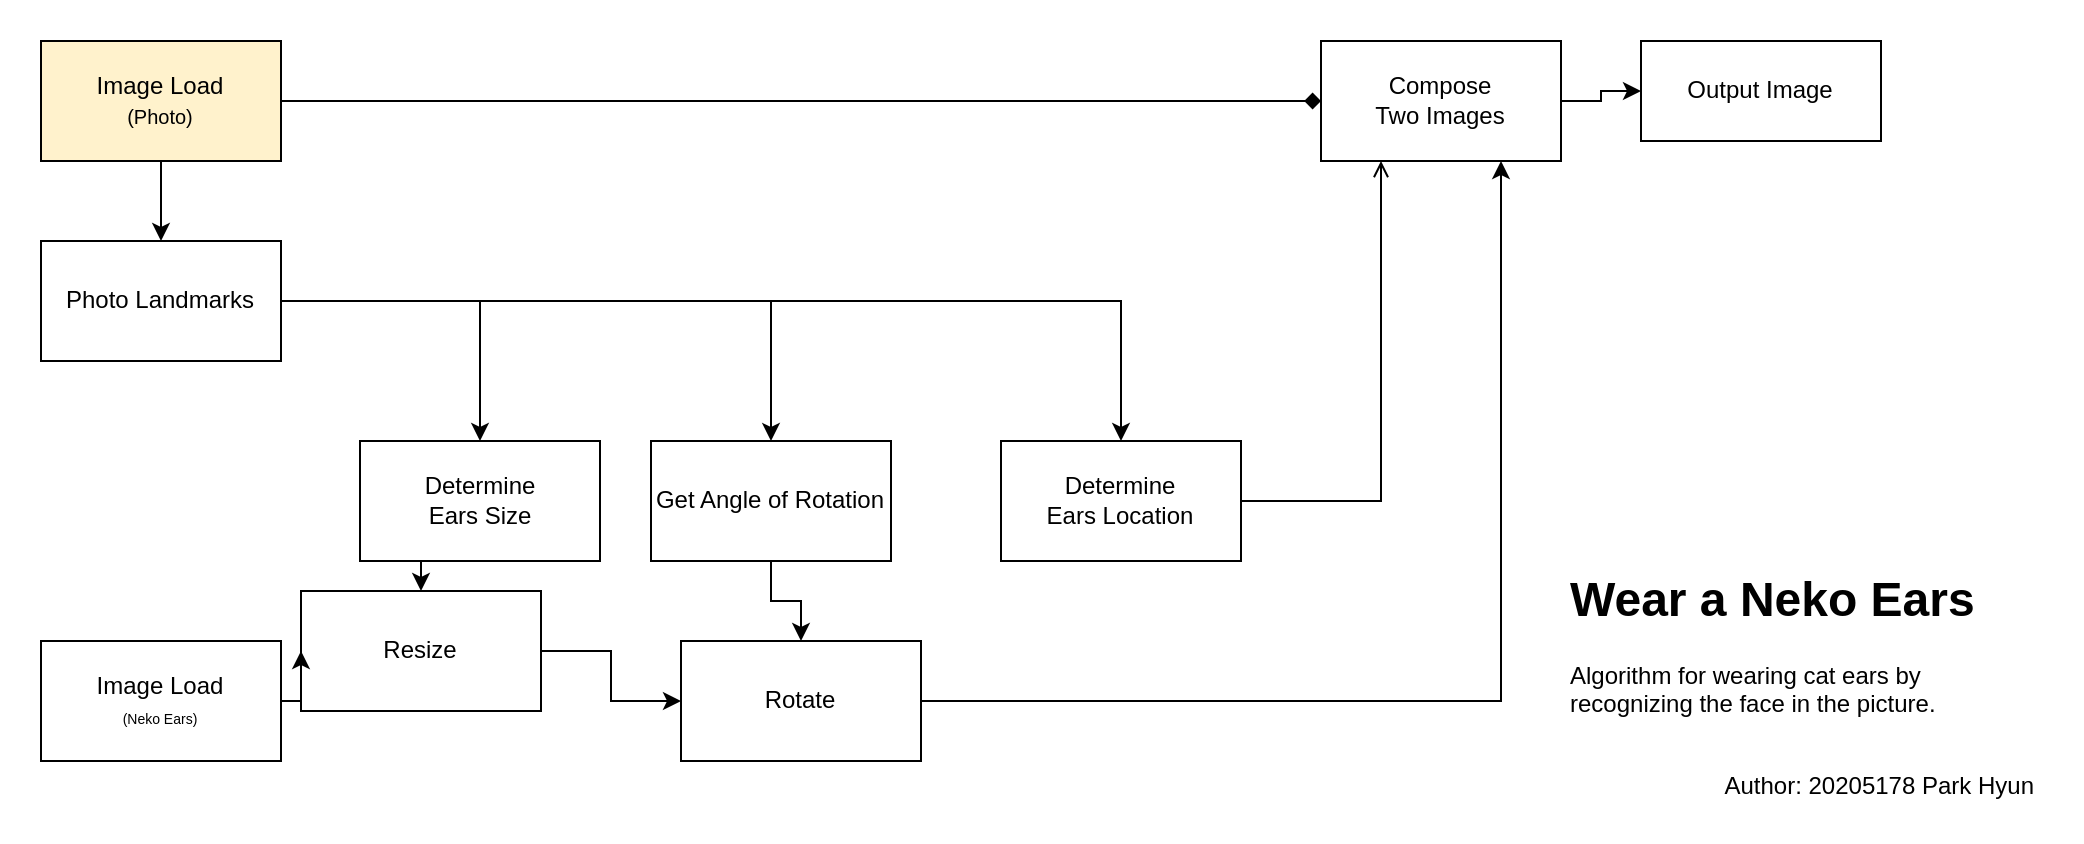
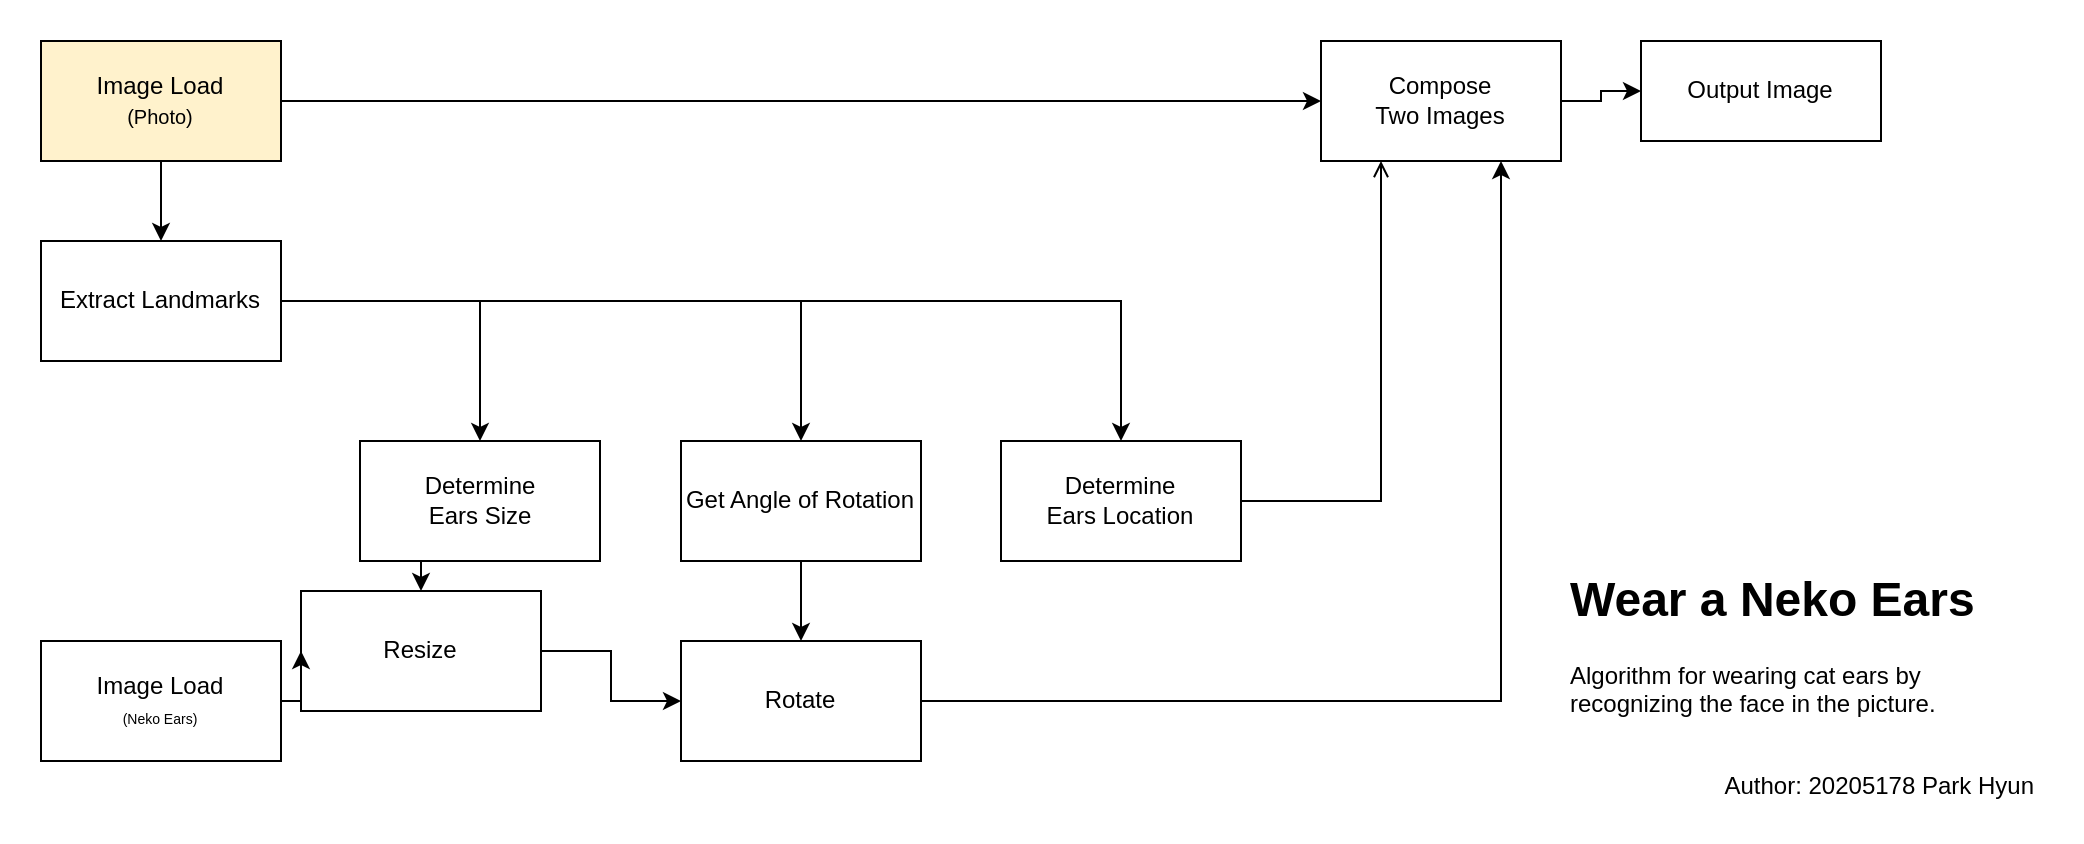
(1304, 101) -> (1305, 101)
(161, 301) -> (161, 301)
(771, 501) -> (801, 501)
